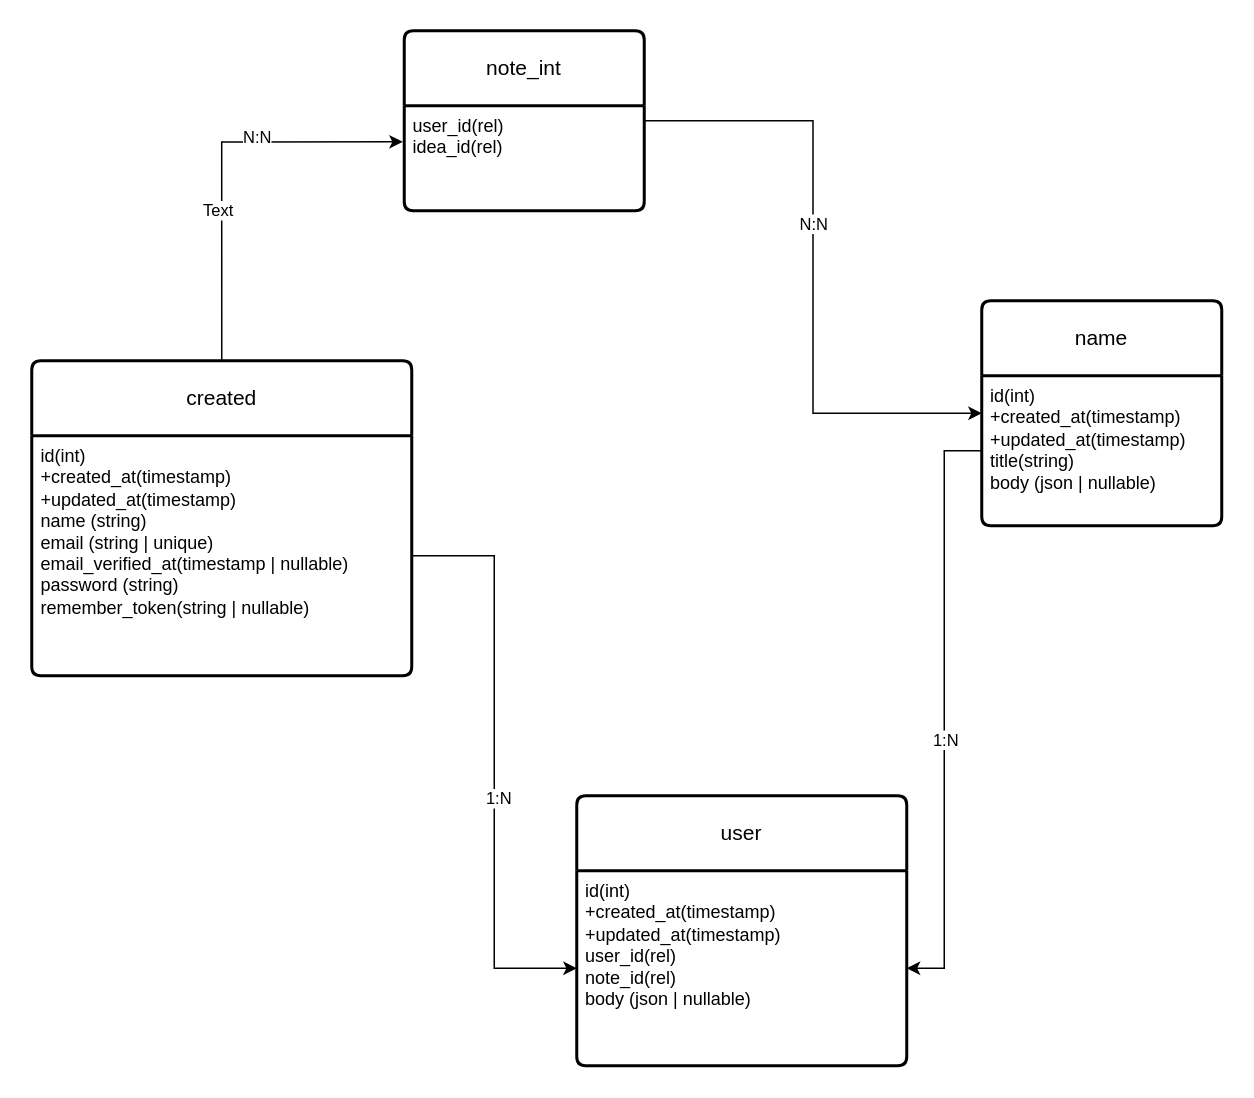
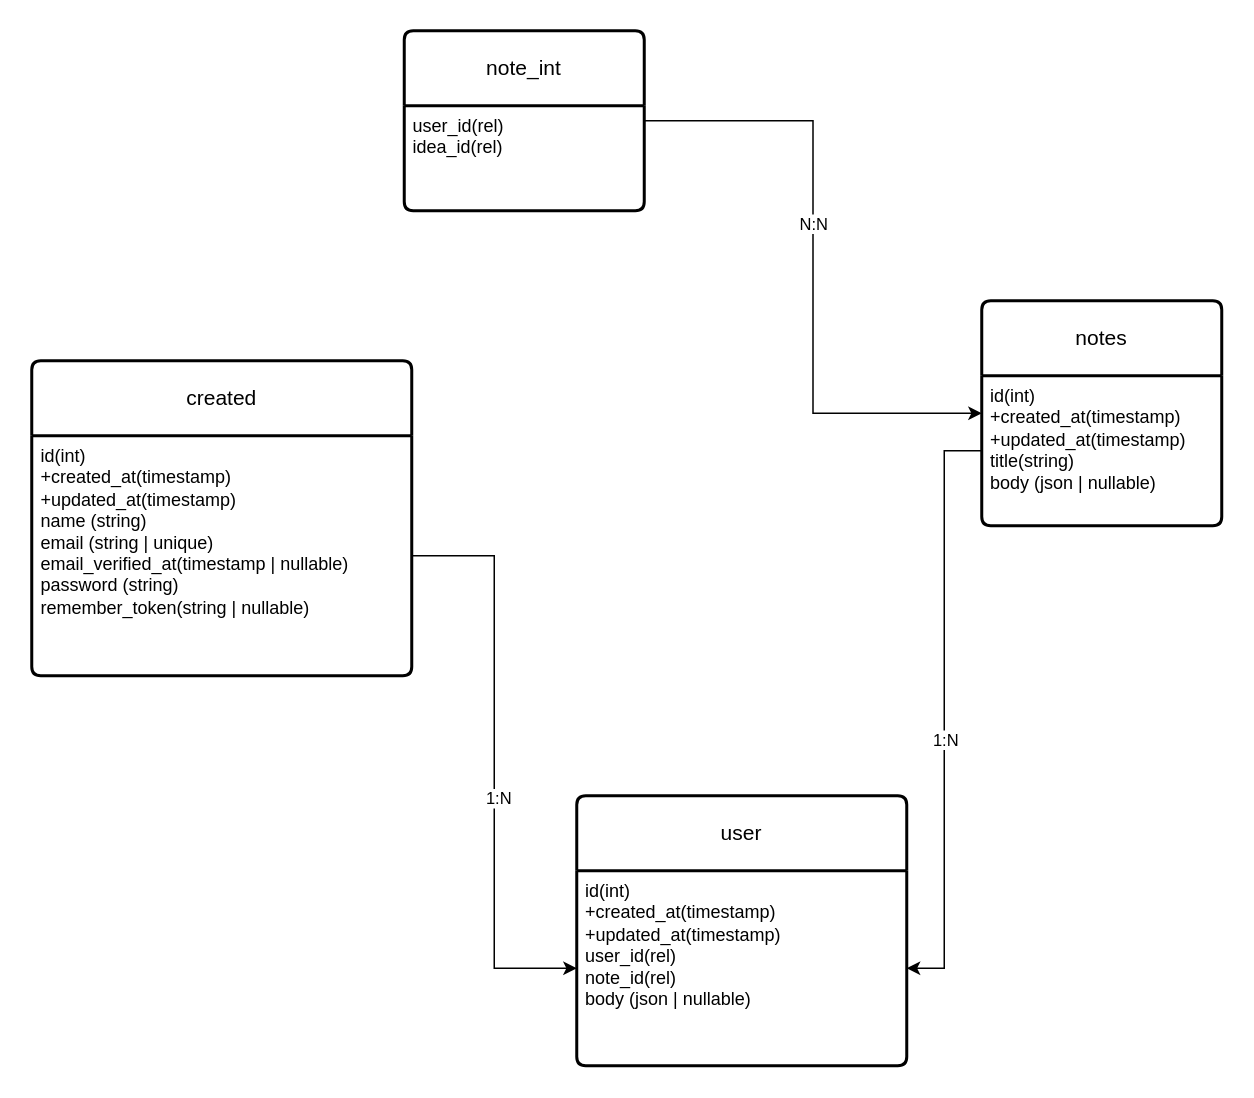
(222, 165) -> none
(1102, 338) -> (1102, 338)
